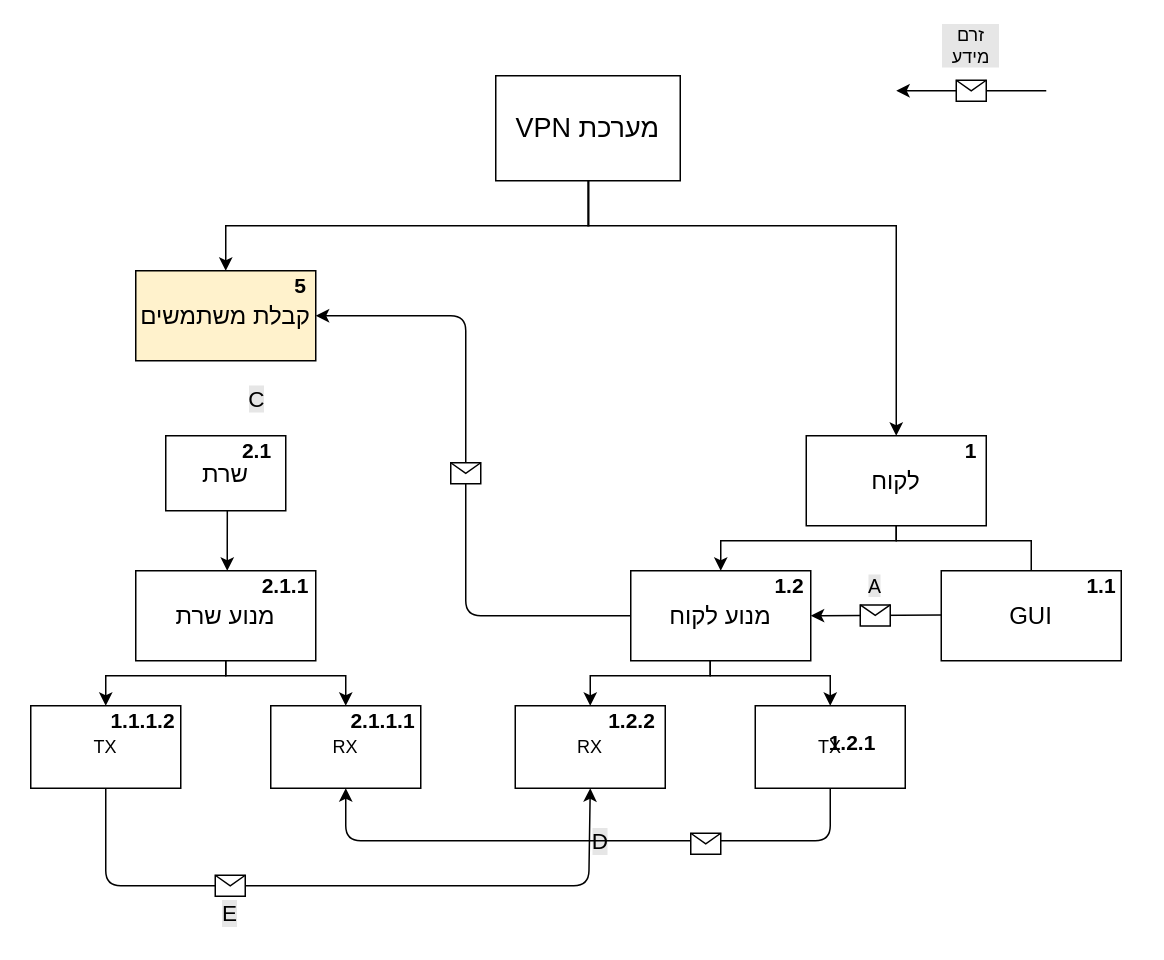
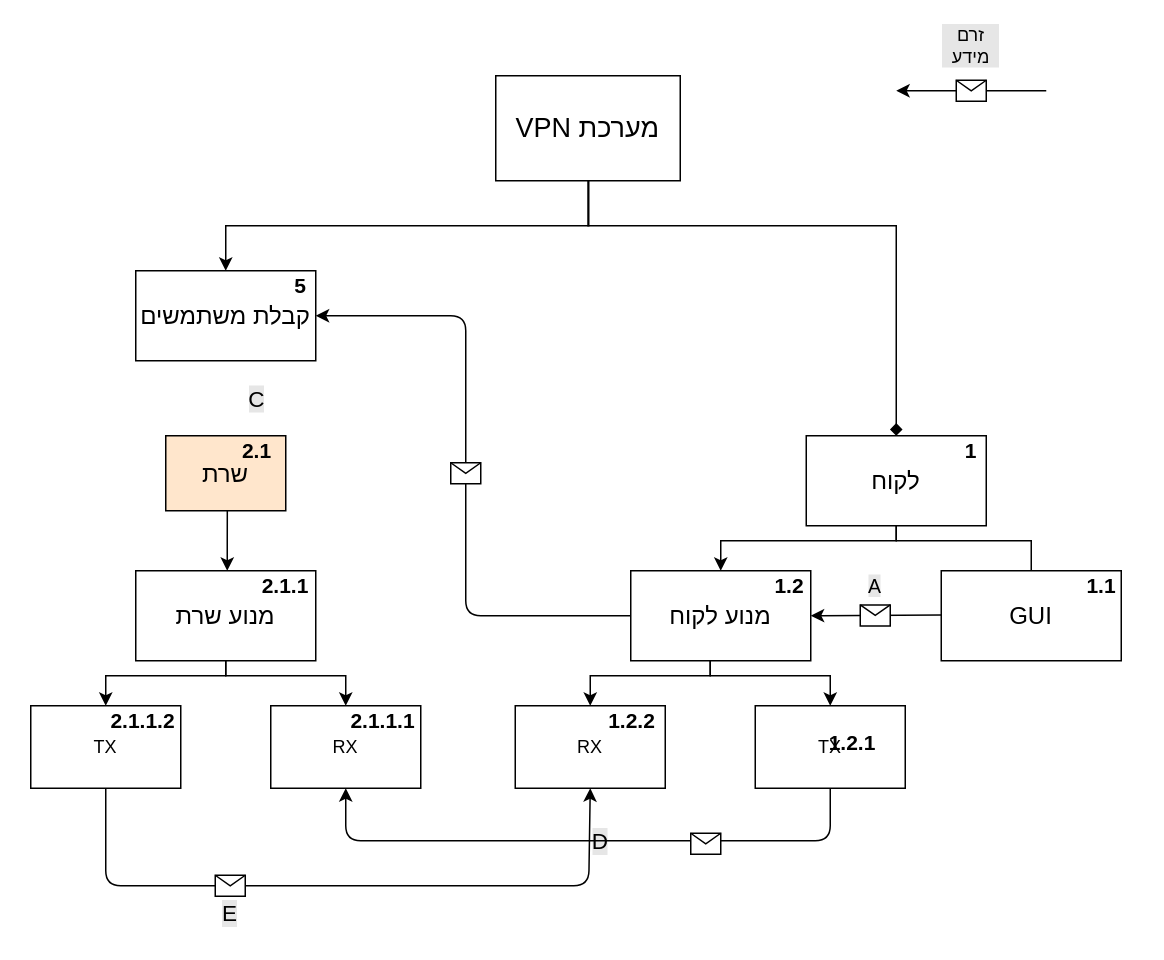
(226, 316) -> (226, 316)
(896, 424) -> (896, 423)
(226, 473) -> (226, 473)
(143, 721) -> (143, 721)
